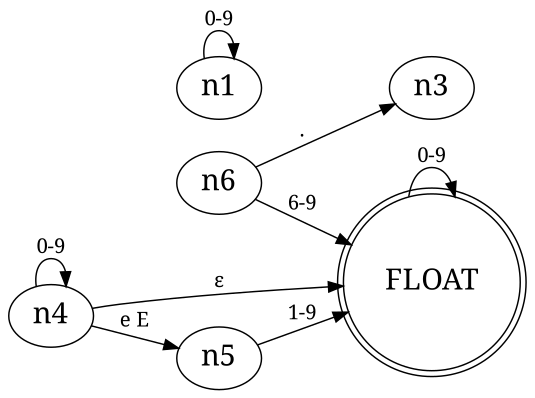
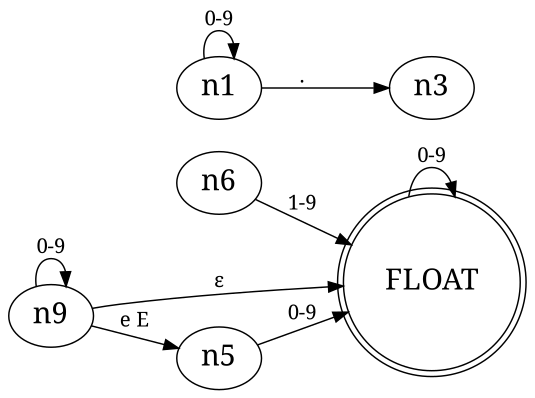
(319, 139) -> (318, 88)
(302, 204) -> (302, 204)
(302, 314) -> (302, 314)
(51, 316) -> (51, 316)
